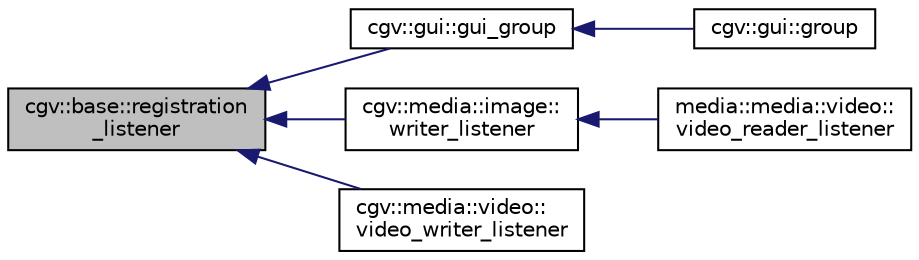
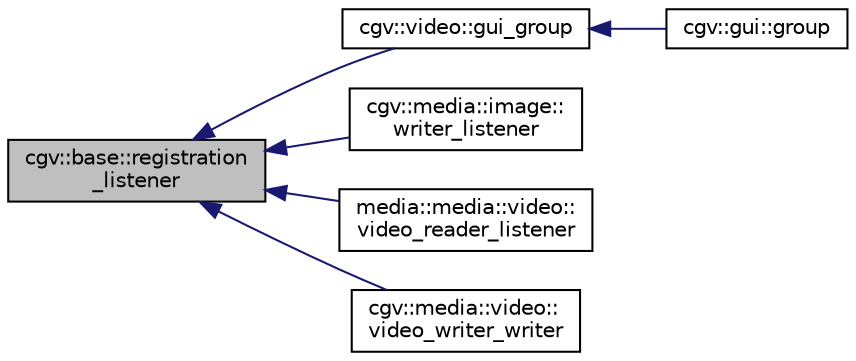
(462, 29) -> (466, 29)
(628, 119) -> (313, 197)
(462, 220) -> (466, 321)
